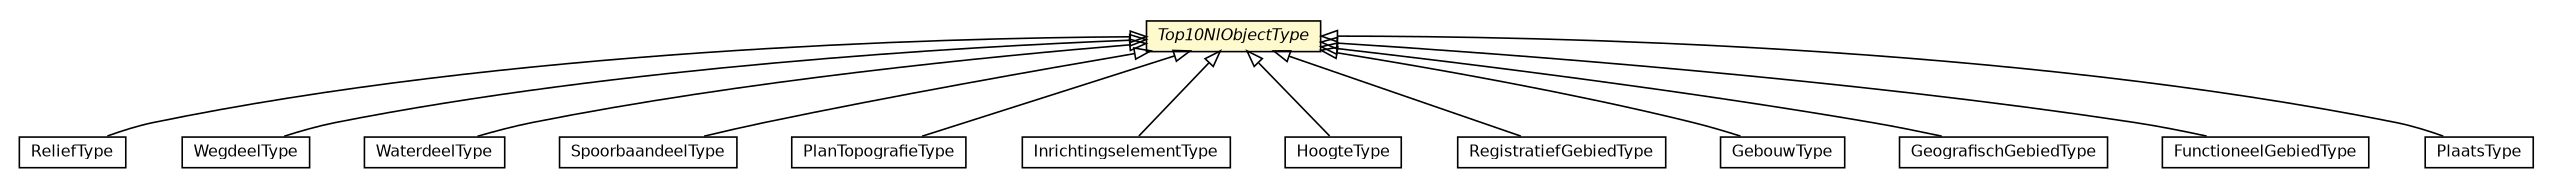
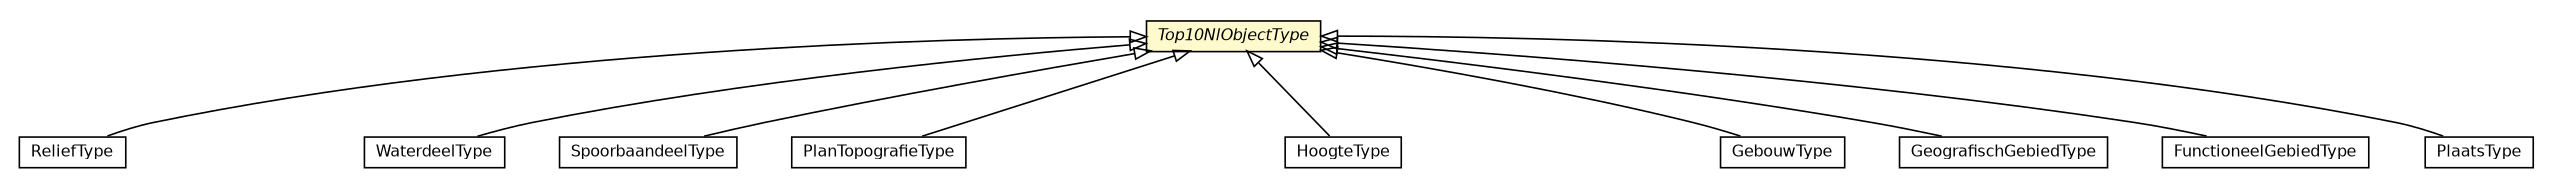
(245, 152) -> none
(1126, 152) -> none
(1561, 152) -> none
